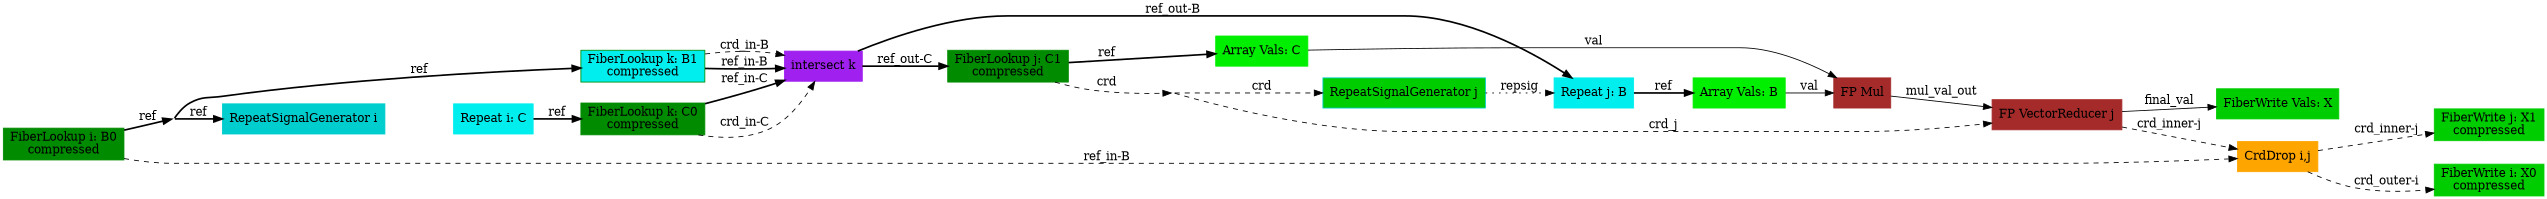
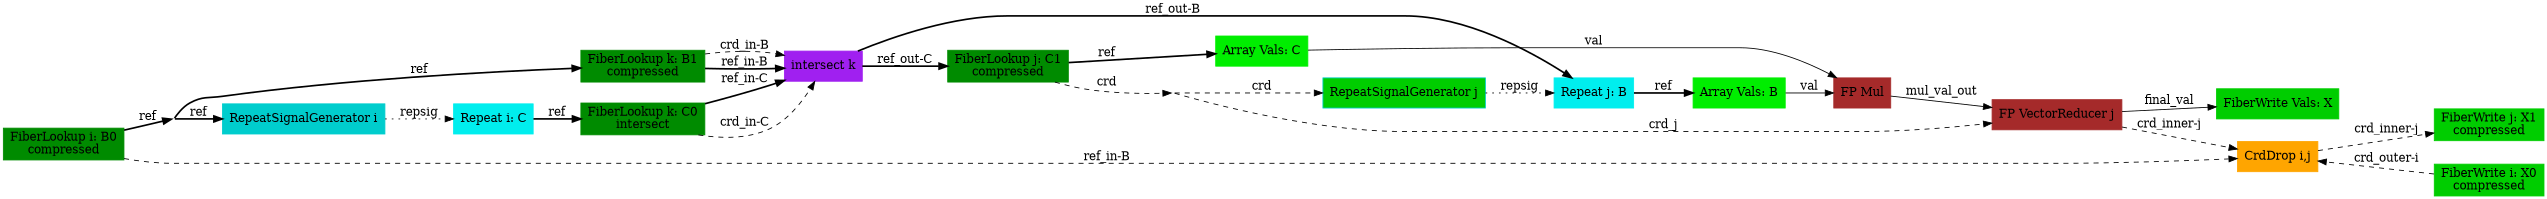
(643, 66) -> (643, 66)
none -> (415, 119)
(643, 119) -> (643, 119)
(2365, 189) -> (2380, 168)
